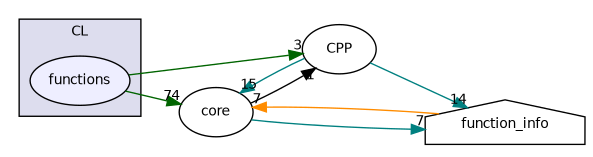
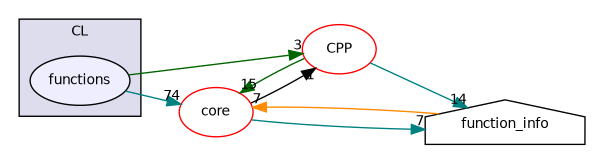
(339, 49) -> (339, 49)
(278, 71) -> (278, 71)
(149, 97) -> (149, 97)
(216, 112) -> (216, 112)
